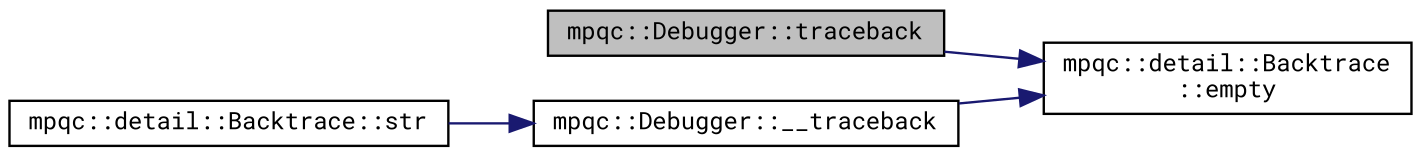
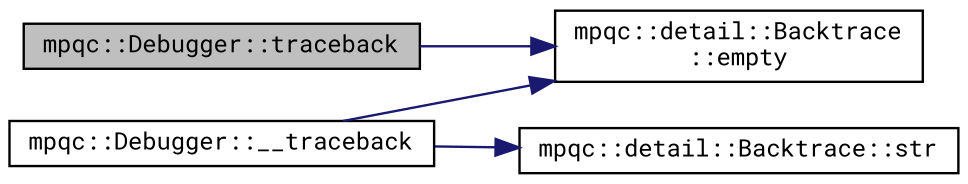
(479, 123) -> (465, 147)
